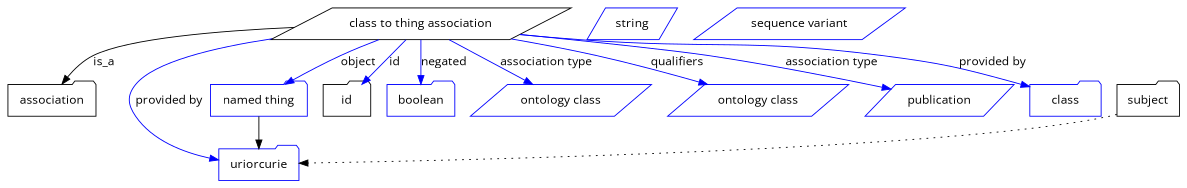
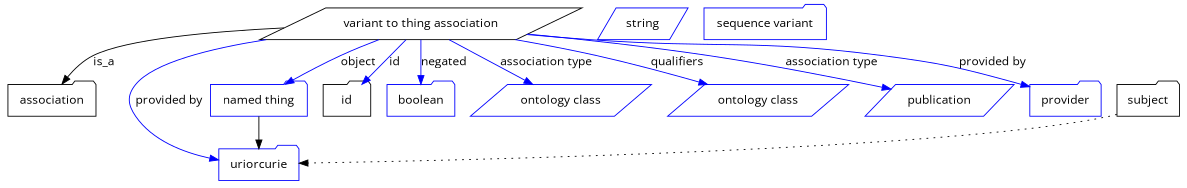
(421, 24) -> (421, 24)
(800, 24) -> (765, 24)
(1065, 100) -> (1065, 100)
